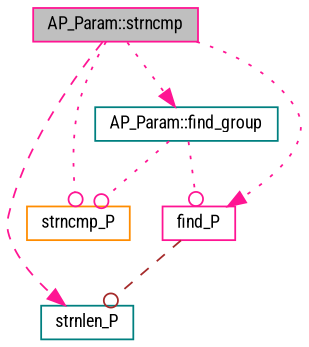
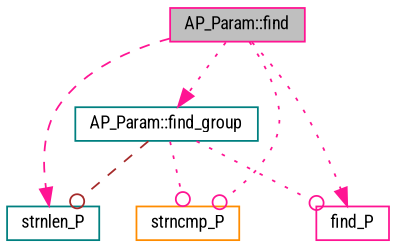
(116, 25) -> (237, 25)
(149, 268) -> (116, 169)
